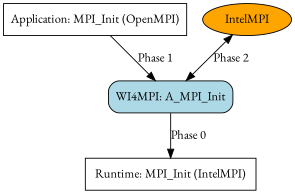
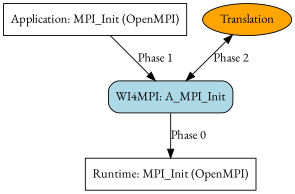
(247, 20) -> (247, 20)
(171, 174) -> (171, 174)
